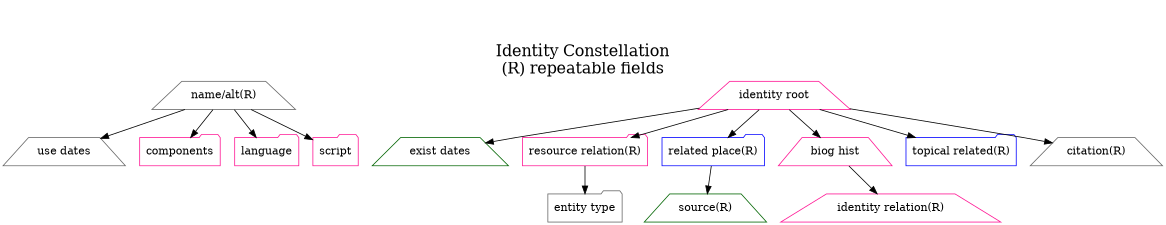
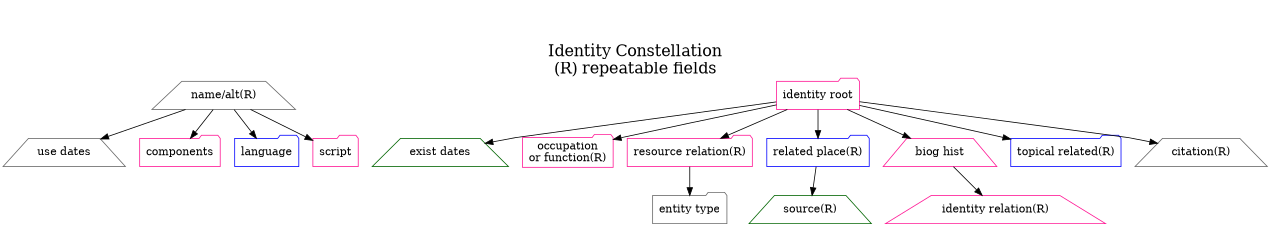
(774, 95) -> (818, 95)
(267, 152) -> (267, 152)
none -> (568, 152)
